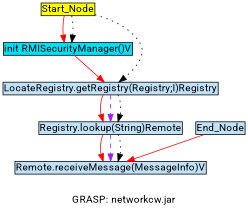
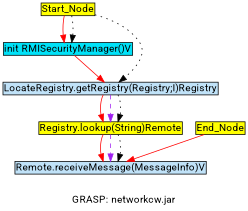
(111, 128) -> (111, 128)
(220, 128) -> (220, 128)
